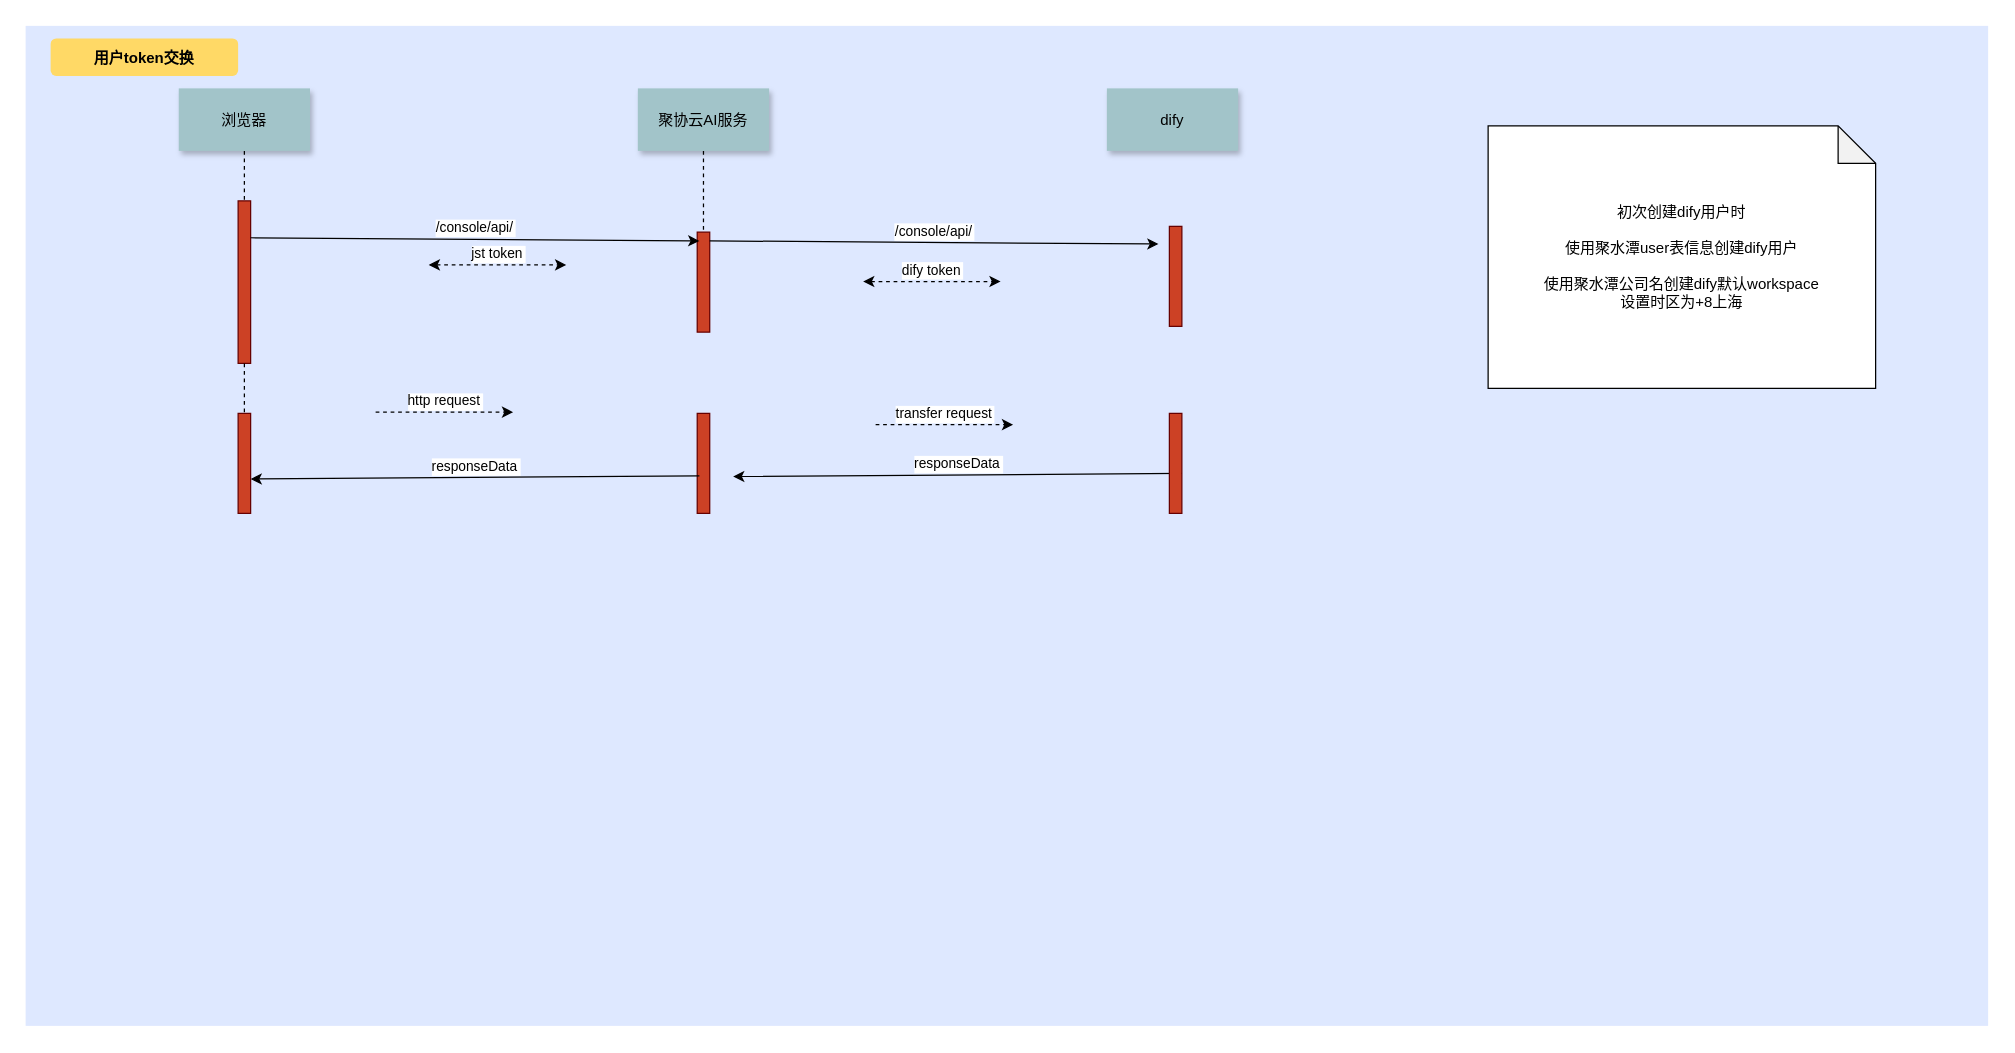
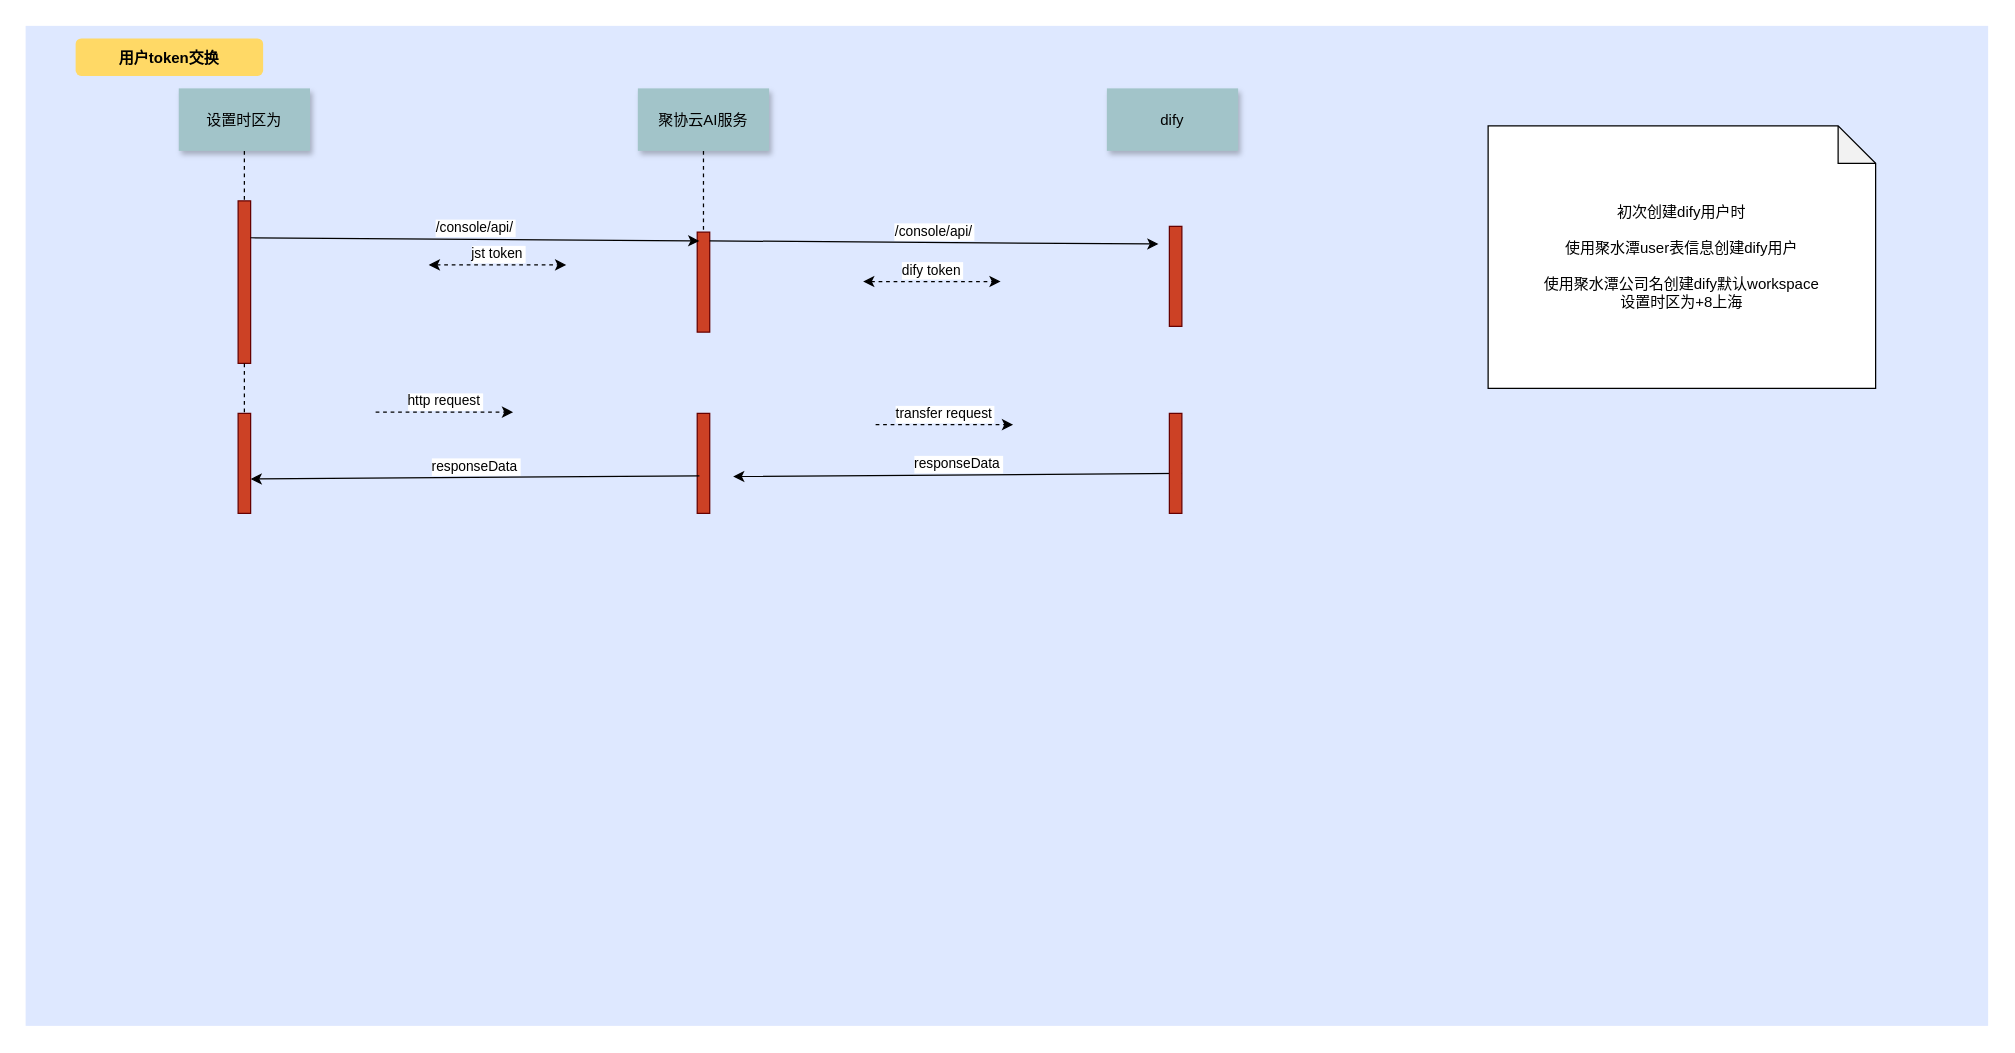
(144, 57) -> (169, 57)
(244, 120) -> (244, 120)
